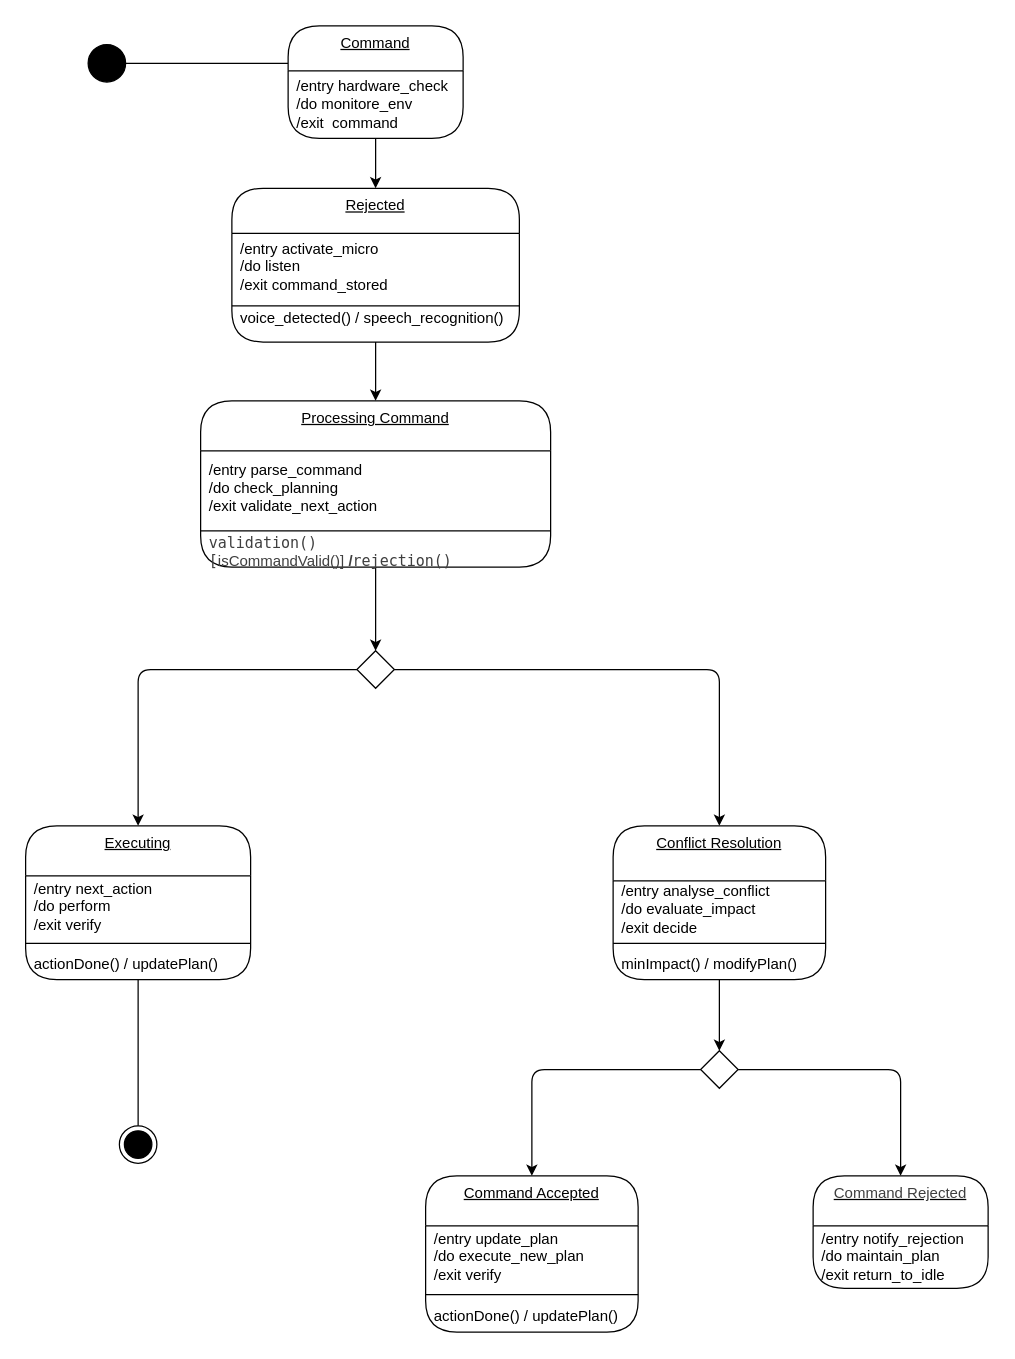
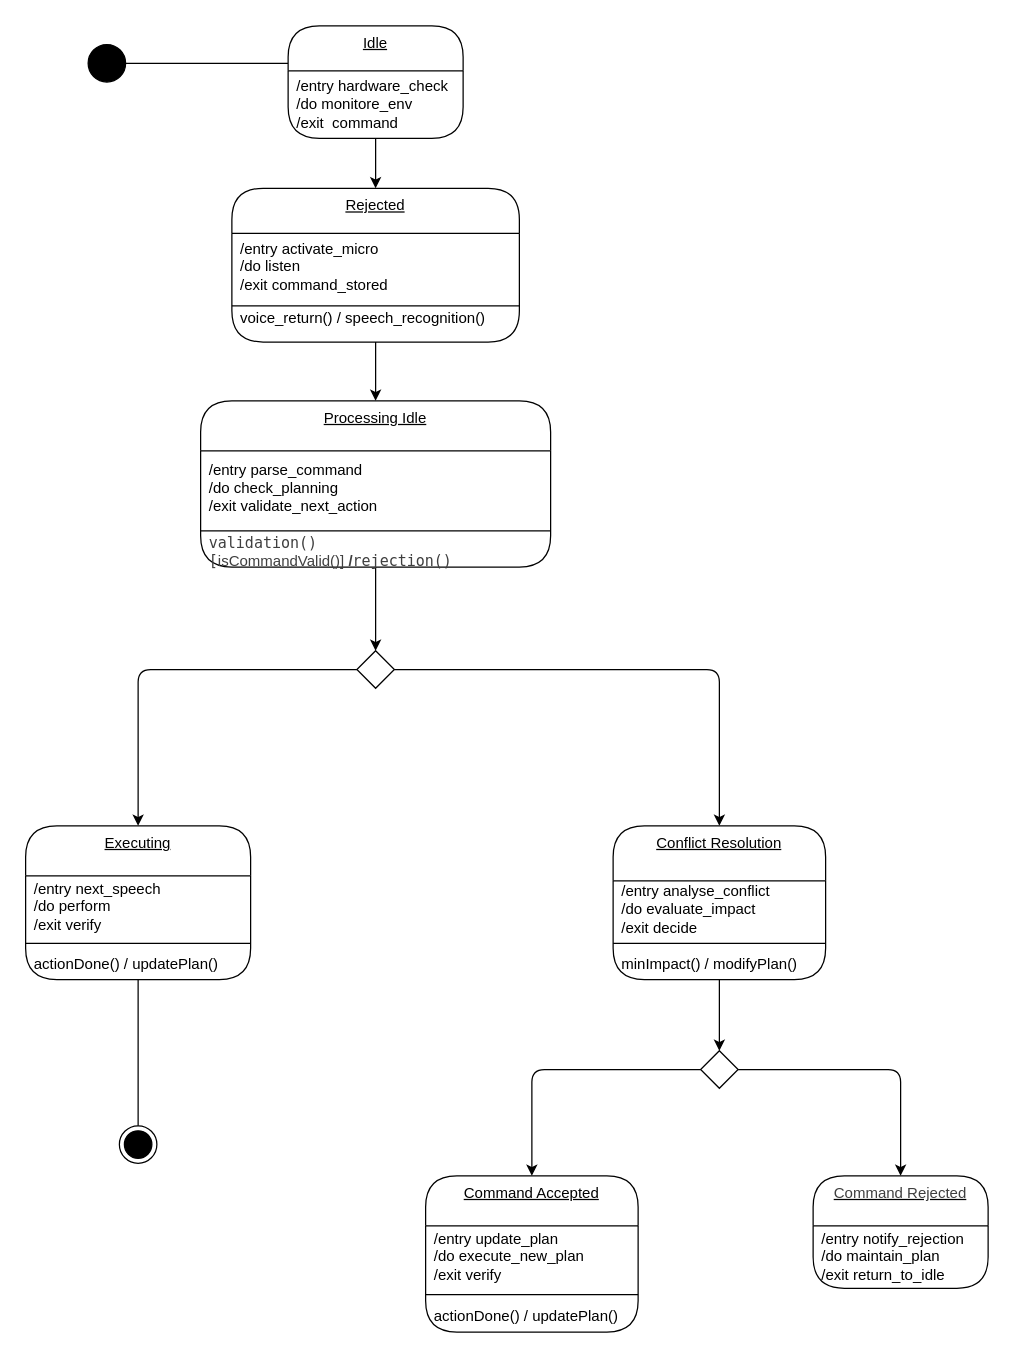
(376, 43) -> (376, 43)
(380, 327) -> (380, 327)
(376, 418) -> (376, 418)
(106, 907) -> (108, 907)
